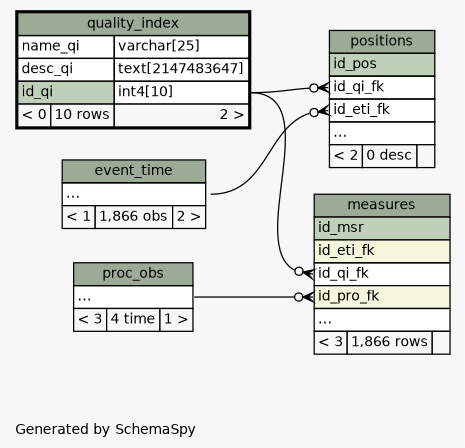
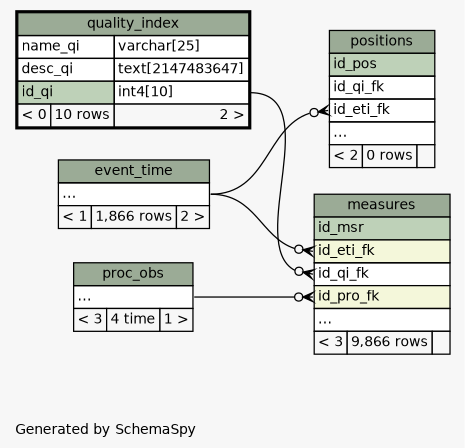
(280, 91) -> none
(390, 156) -> (390, 156)
(134, 216) -> (134, 216)
none -> (256, 216)
(390, 342) -> (390, 342)
